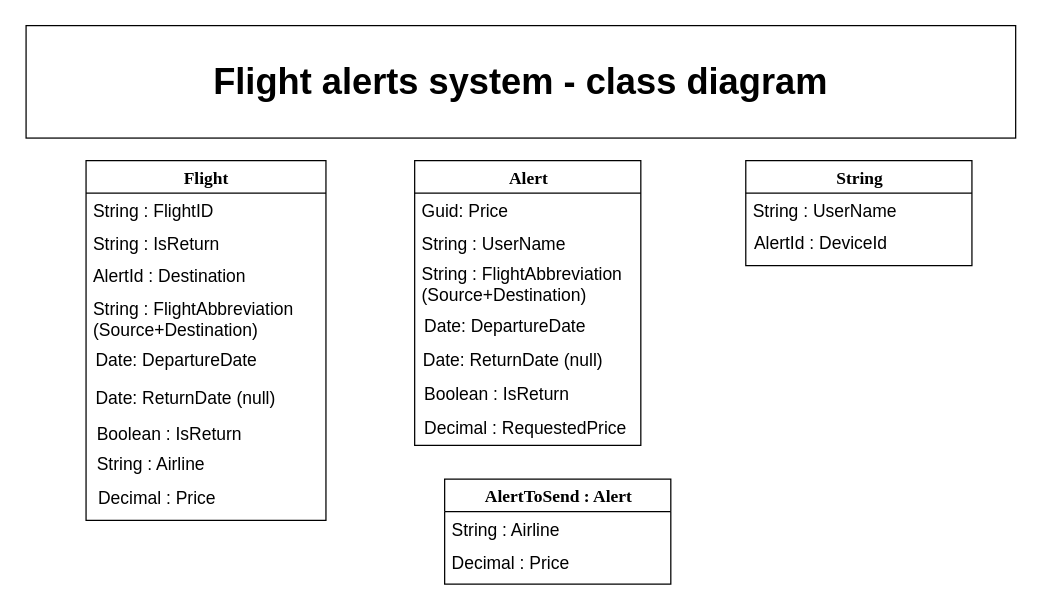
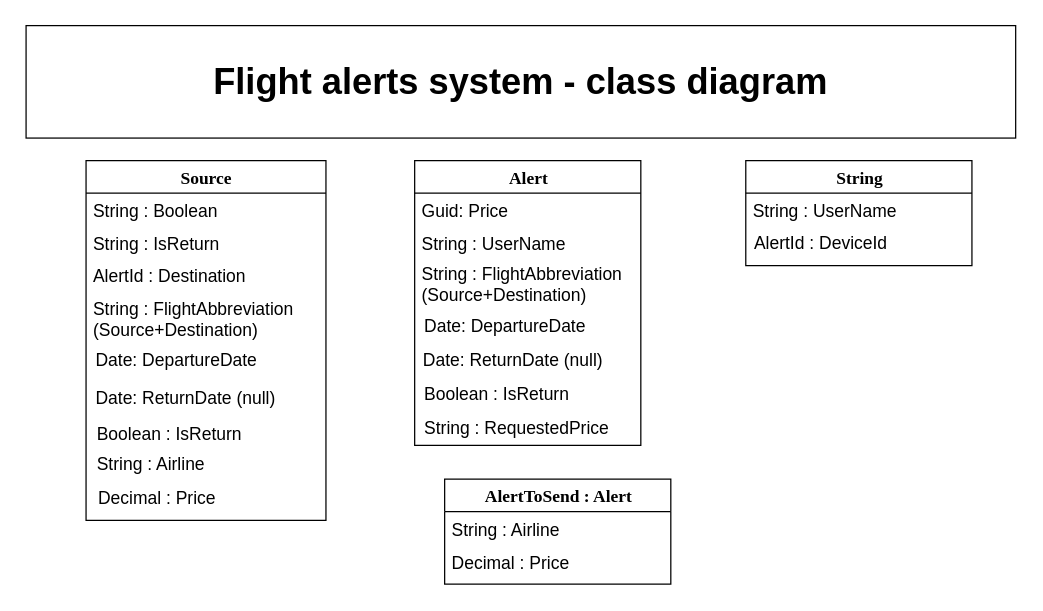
(206, 180) -> (206, 180)
(163, 212) -> (160, 212)
(528, 429) -> (526, 429)
